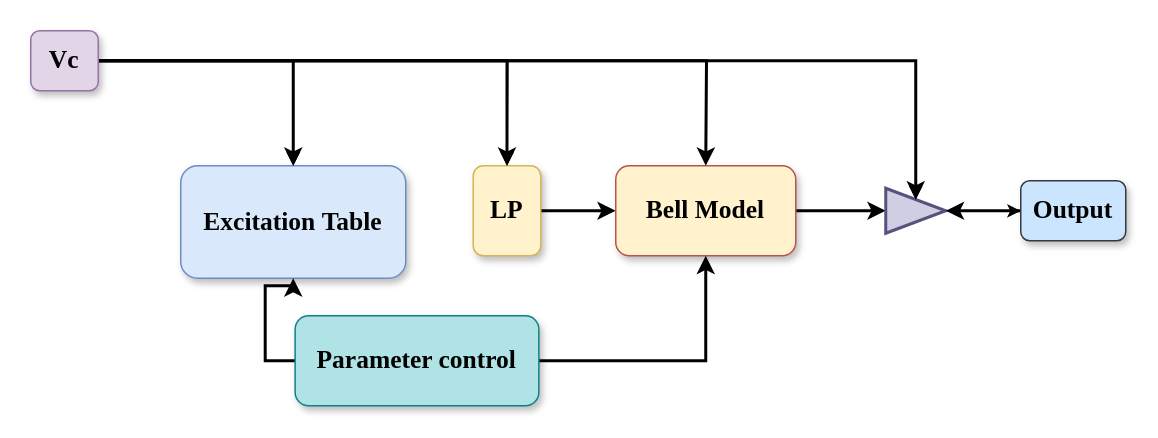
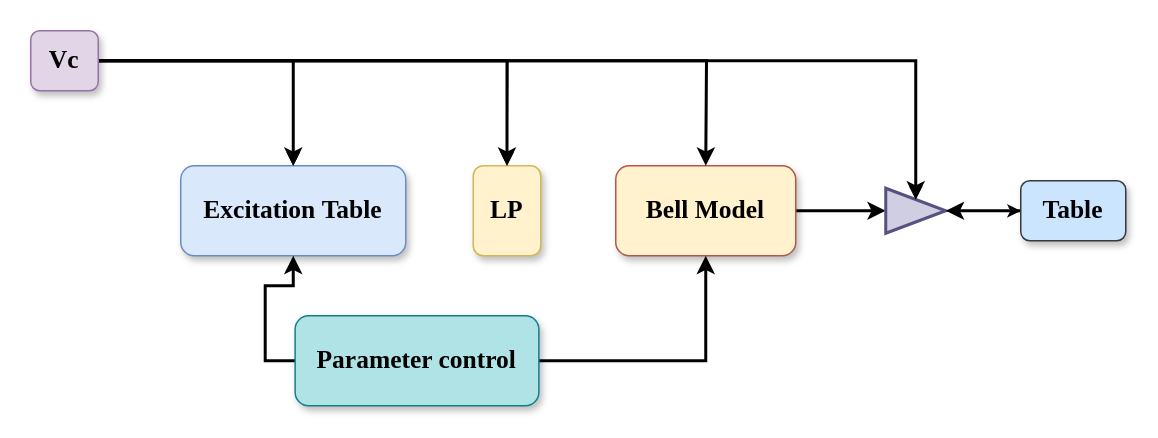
(572, 211) -> none
(1073, 211) -> (1073, 211)
(293, 222) -> (293, 211)
